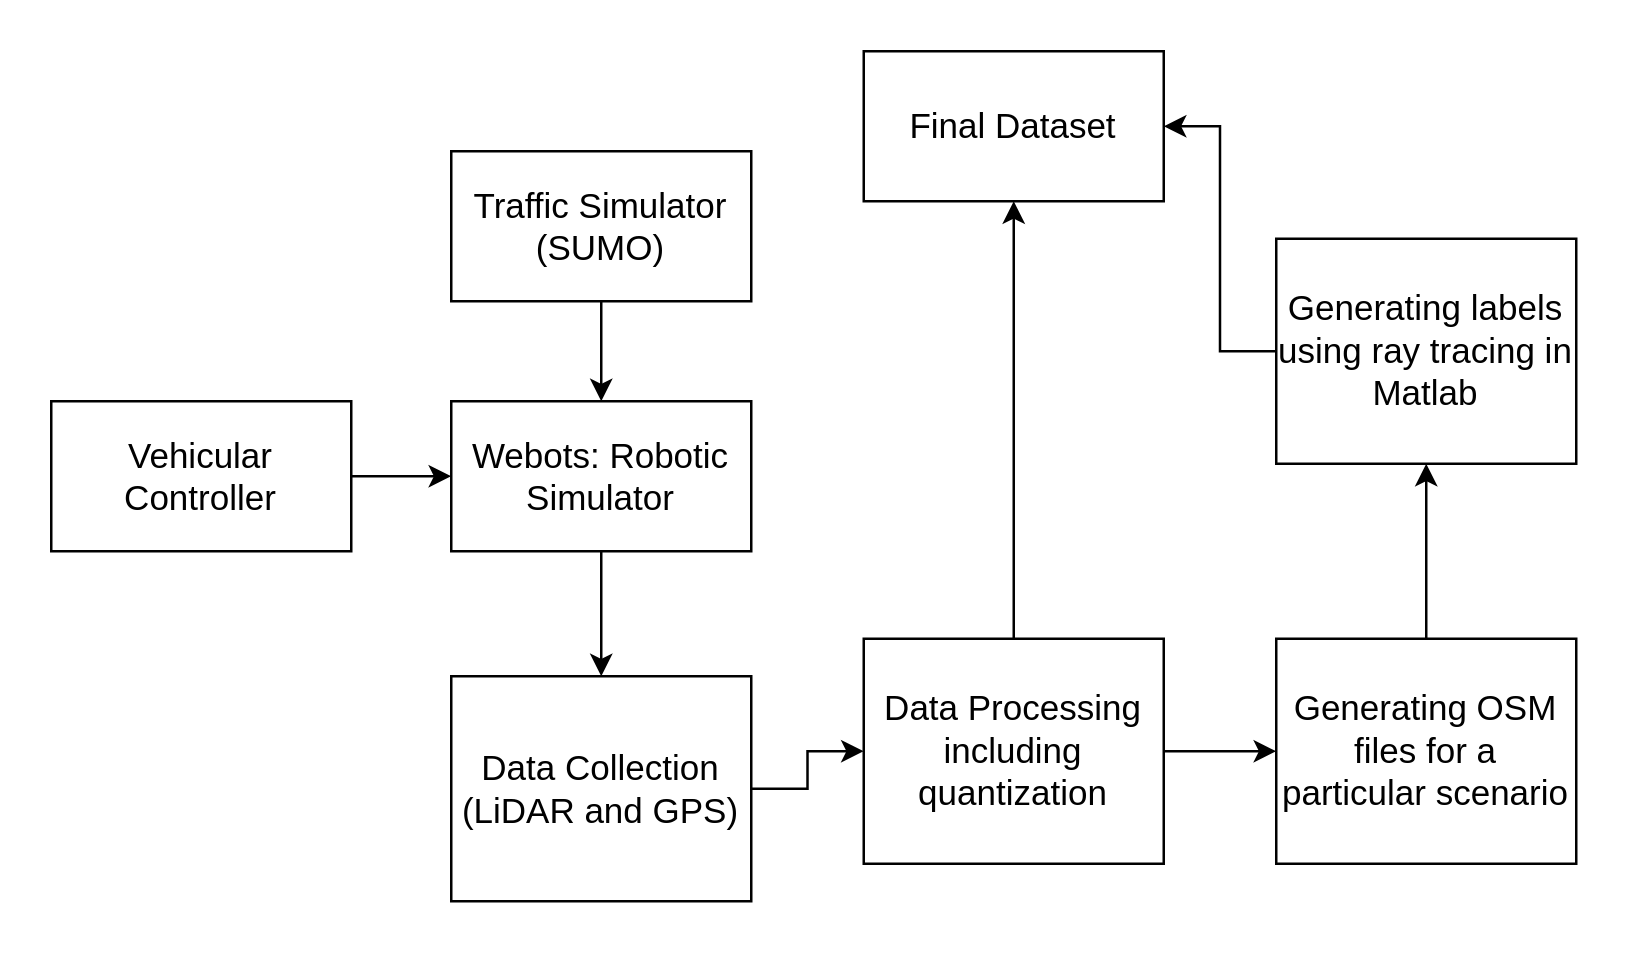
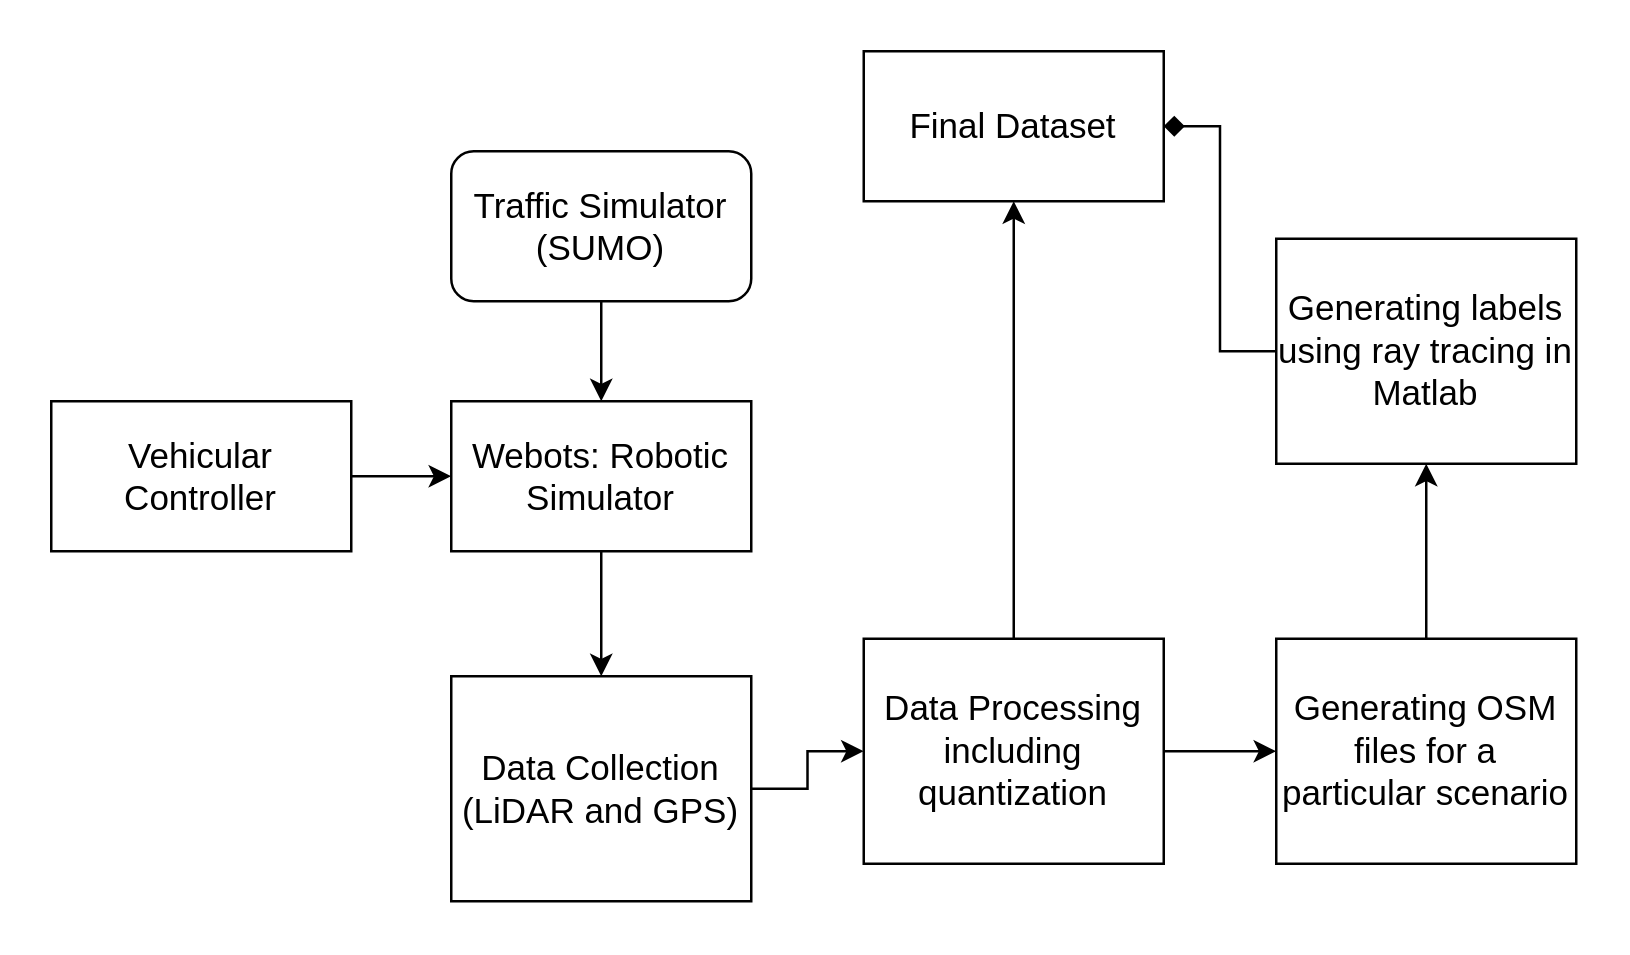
(1182, 126) -> (1184, 126)
(601, 226) -> (601, 226)
